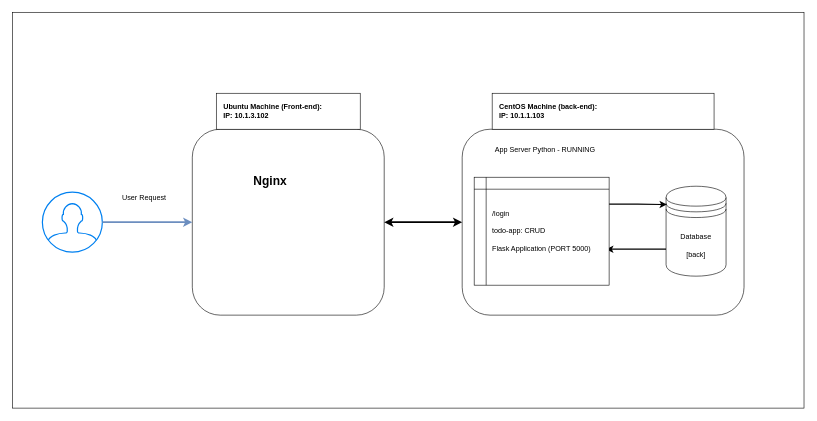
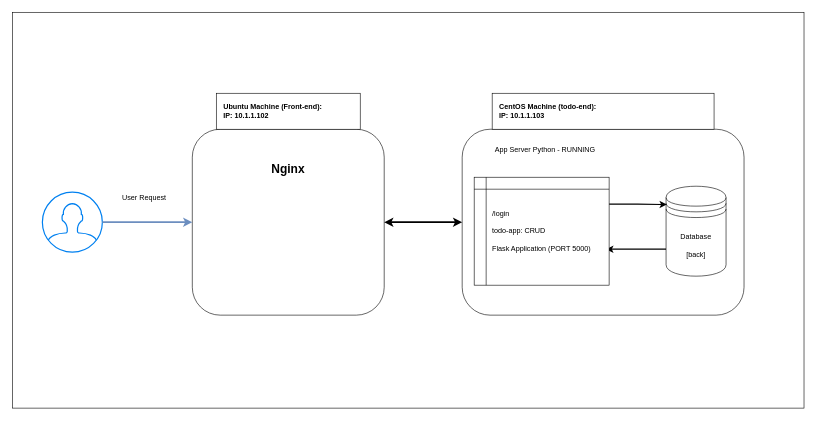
(274, 111) -> (274, 111)
(548, 111) -> (548, 111)
(270, 180) -> (288, 168)
